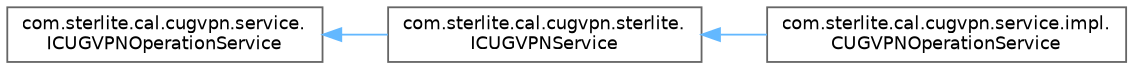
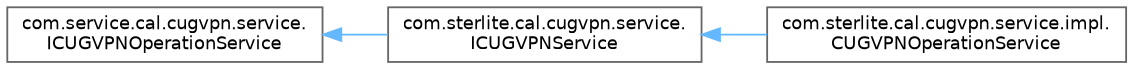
(165, 35) -> (165, 35)
(545, 35) -> (545, 35)
